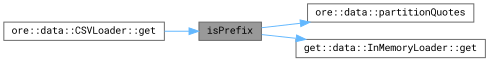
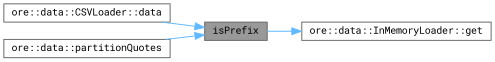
(281, 26) -> (180, 38)
(84, 31) -> (87, 13)
(391, 49) -> (396, 31)
